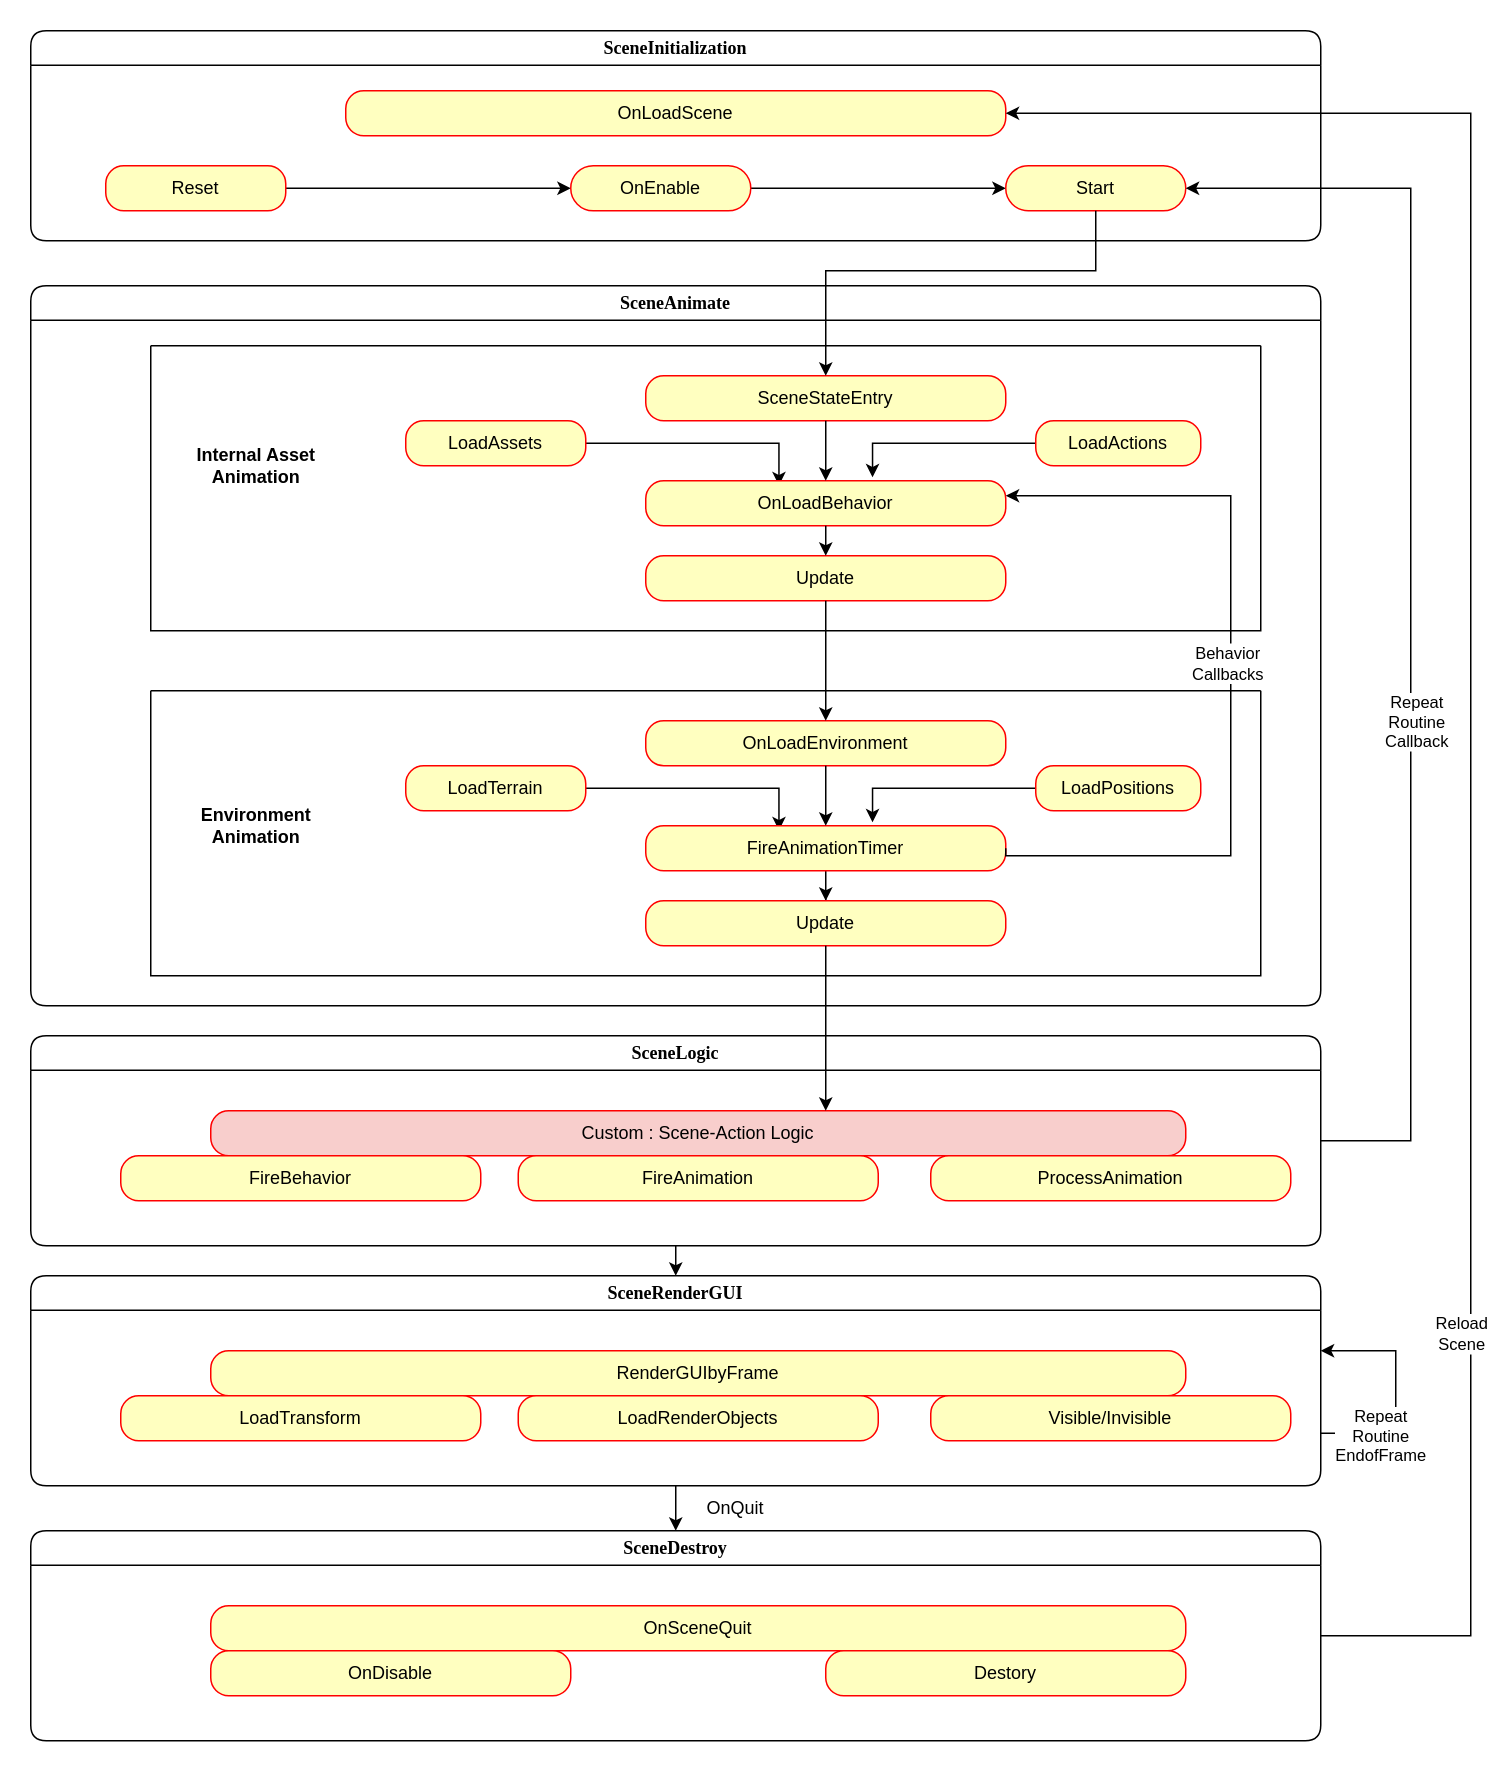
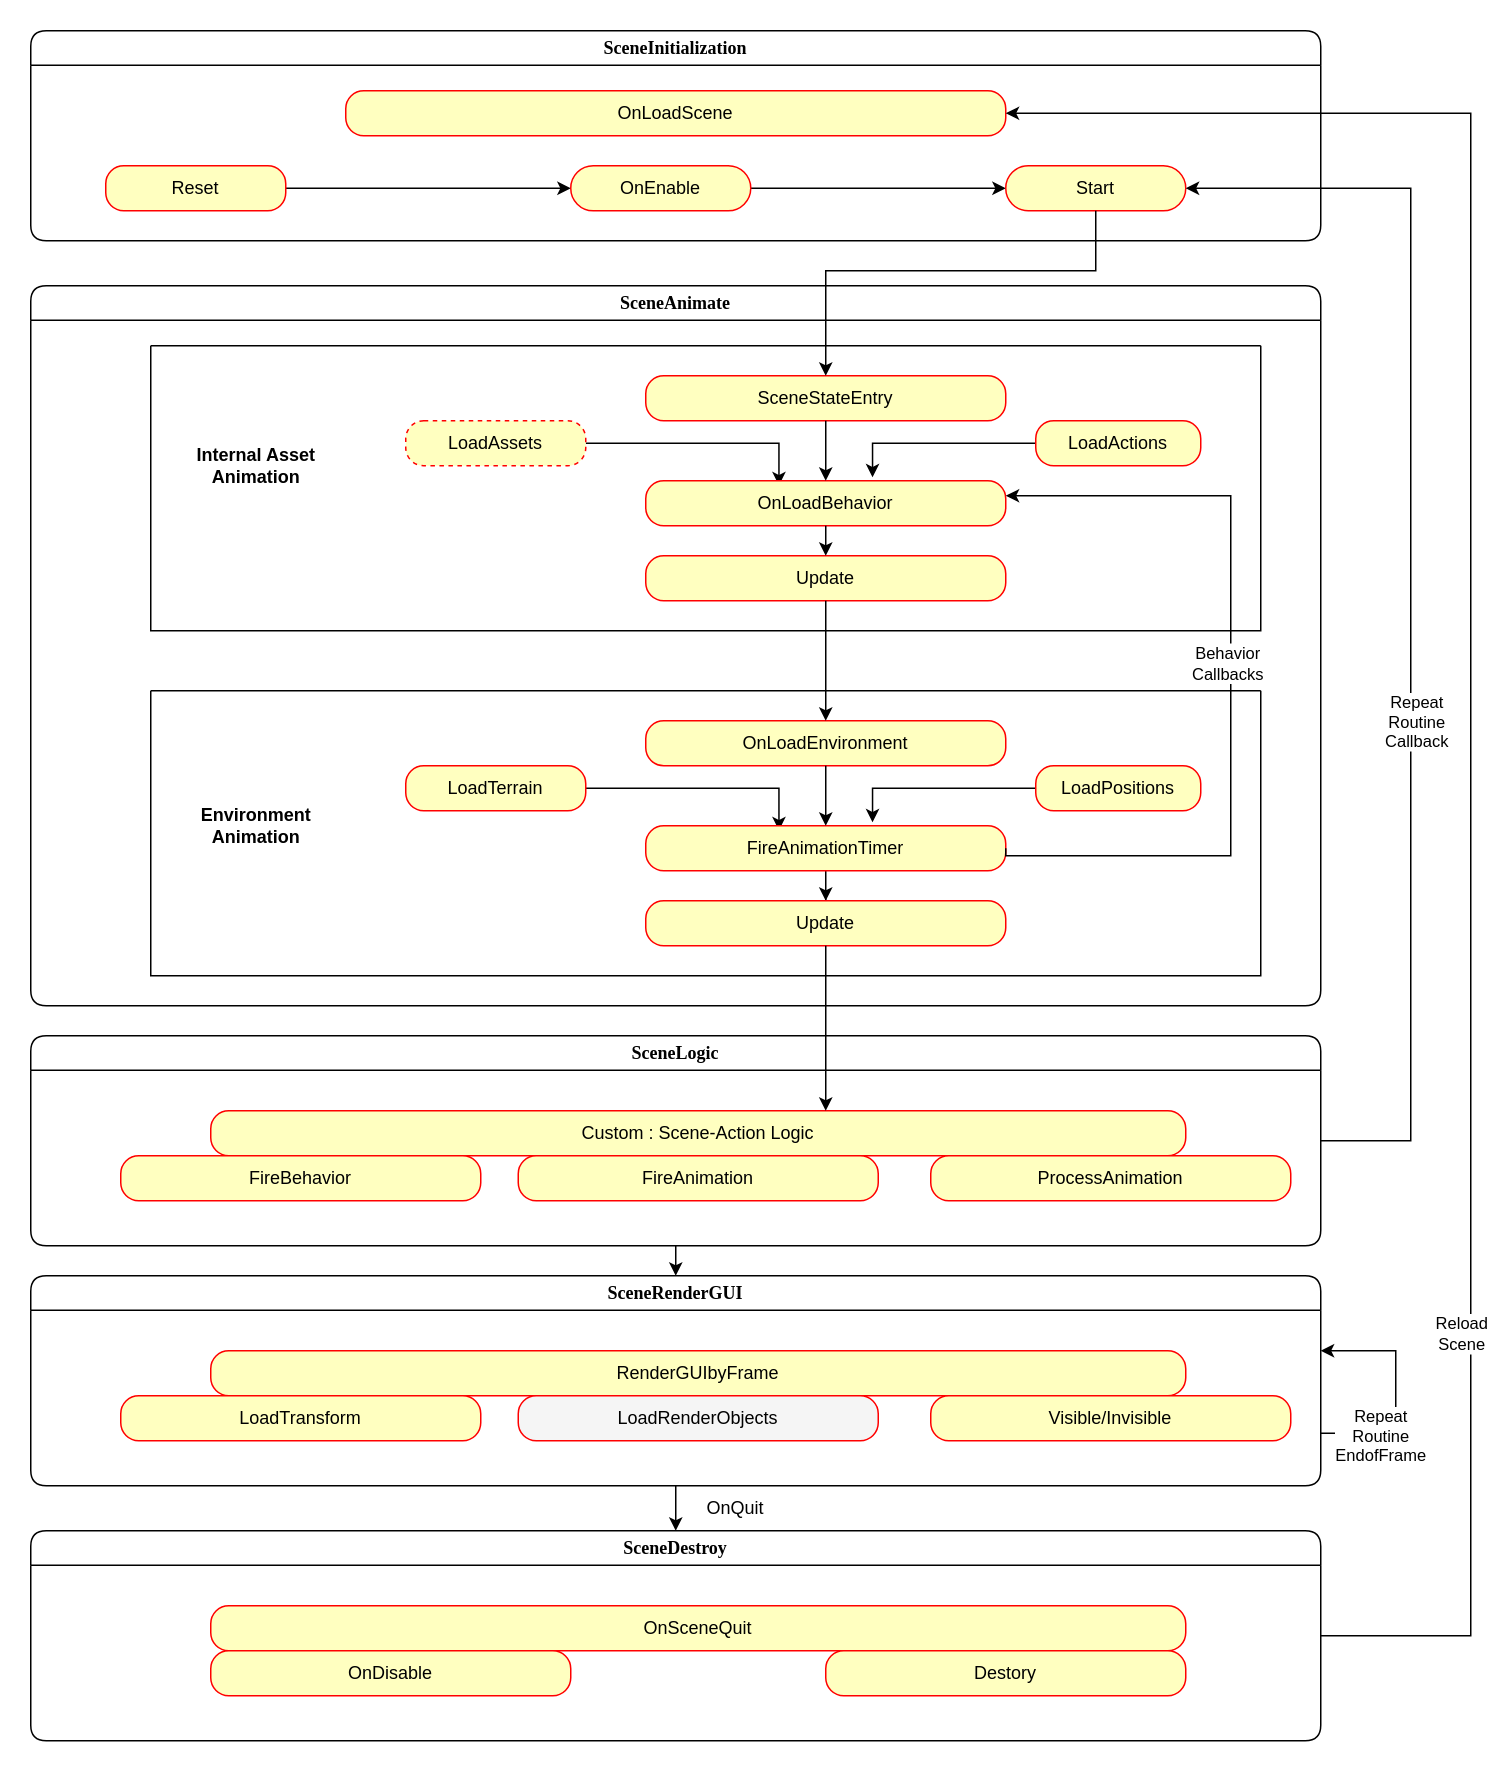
(496, 443) -> (496, 443)
(698, 1133) -> (698, 1133)
(698, 1418) -> (698, 1418)
